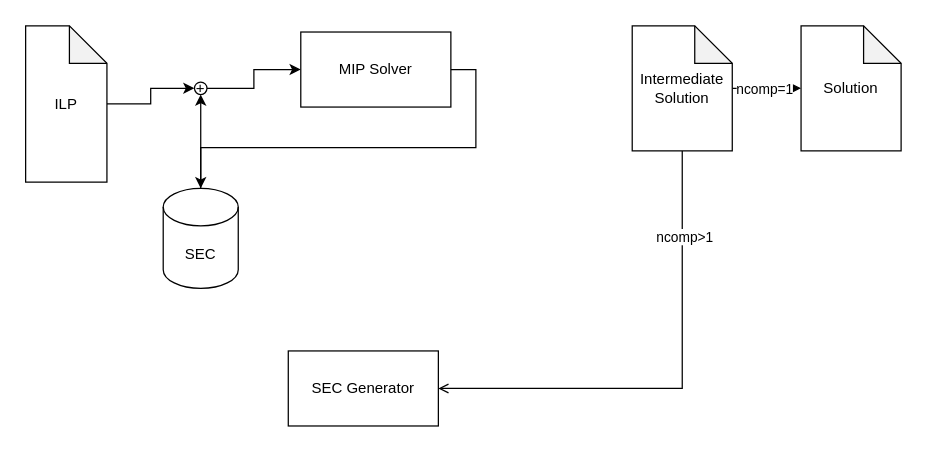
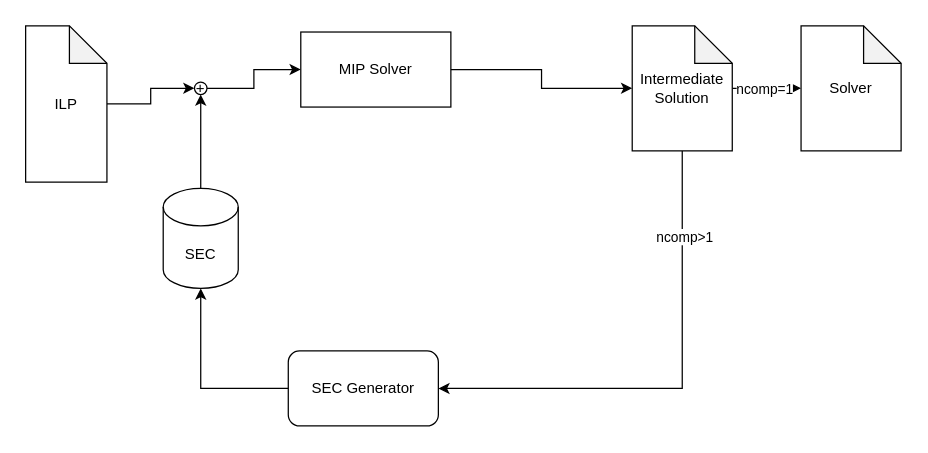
(851, 88) -> (851, 88)
(380, 148) -> (541, 86)
none -> (201, 386)
(363, 388) -> (363, 388)
(445, 388) -> (448, 388)
